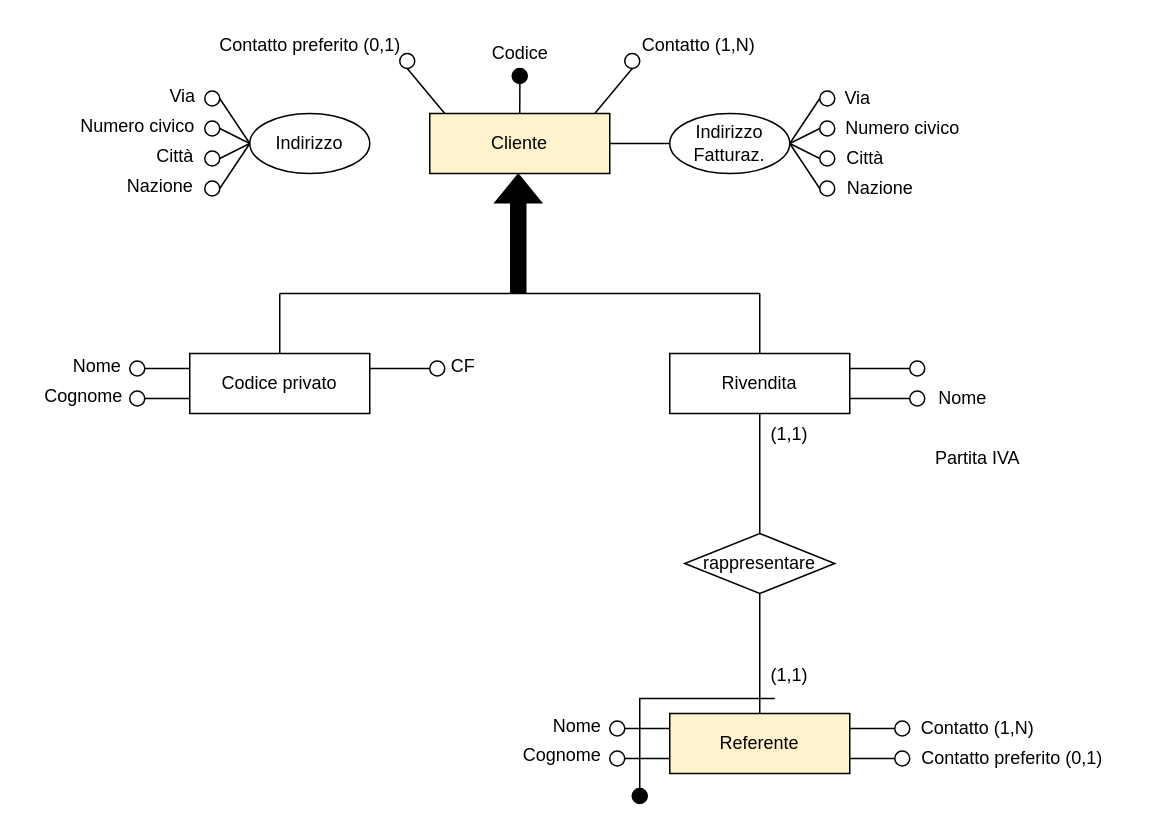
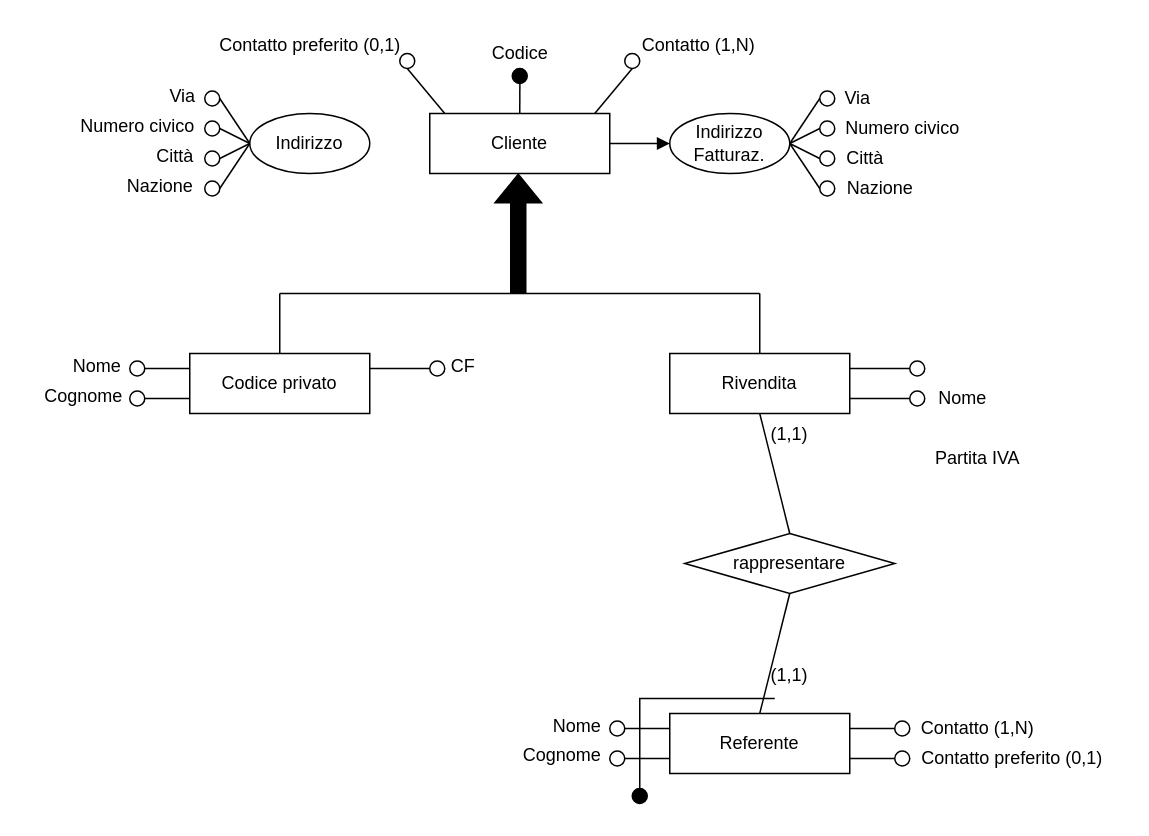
(520, 143) -> (520, 143)
(661, 143) -> (656, 143)
(760, 563) -> (790, 563)
(760, 743) -> (760, 743)
